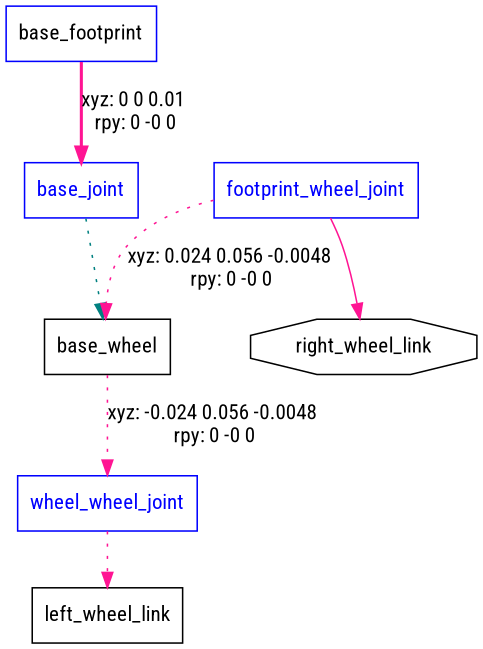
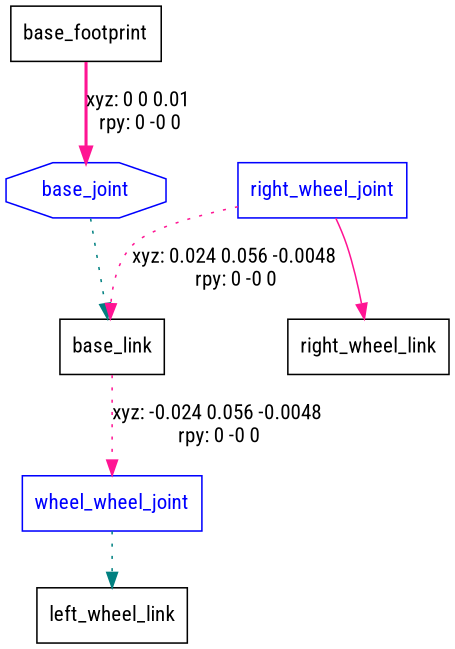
(81, 34) -> (86, 34)
(81, 190) -> (86, 190)
(316, 190) -> (322, 190)
(107, 347) -> (112, 347)
(364, 347) -> (368, 347)
(107, 552) -> (112, 552)
